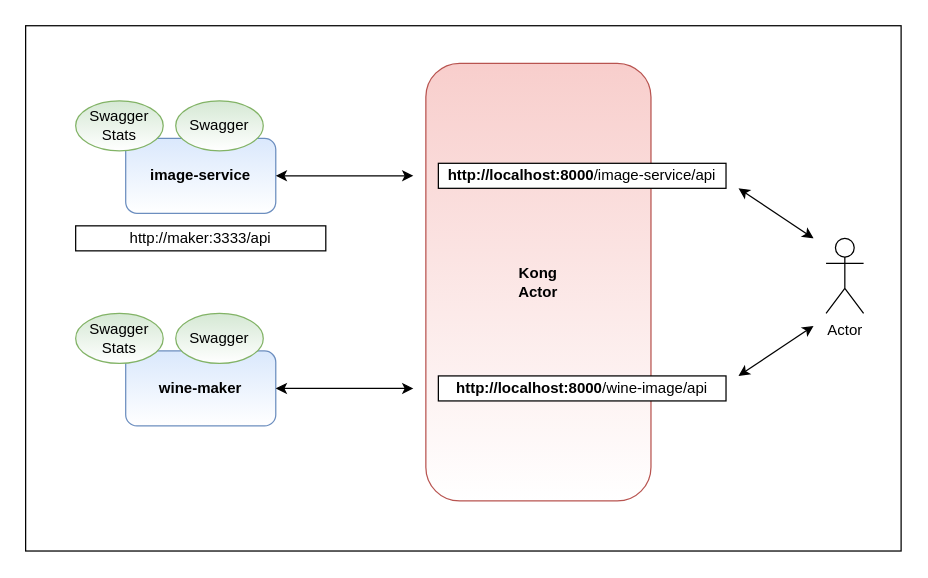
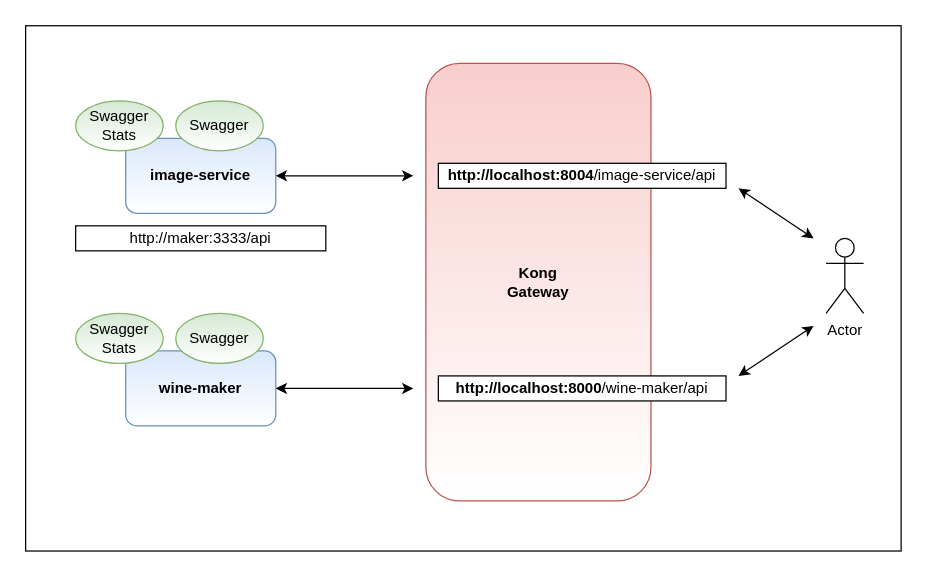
(582, 176) -> (582, 176)
(538, 282) -> (538, 282)
(582, 388) -> (582, 388)
